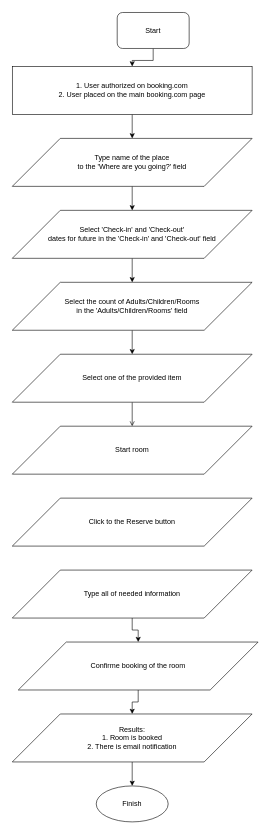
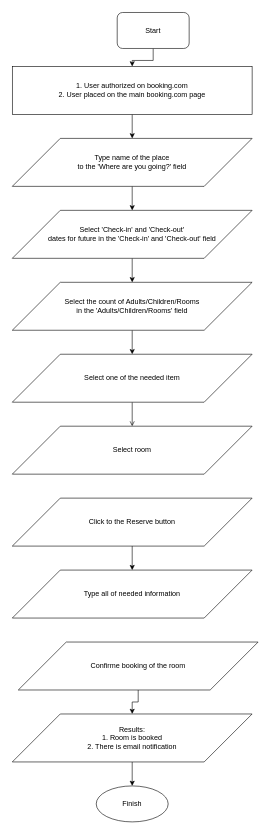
(132, 378) -> (132, 378)
(132, 450) -> (132, 450)
none -> (132, 564)
(132, 629) -> none
